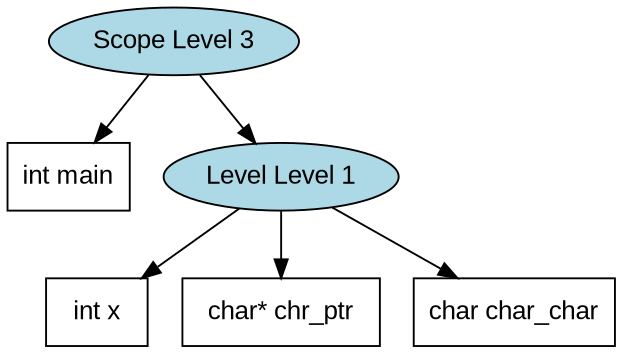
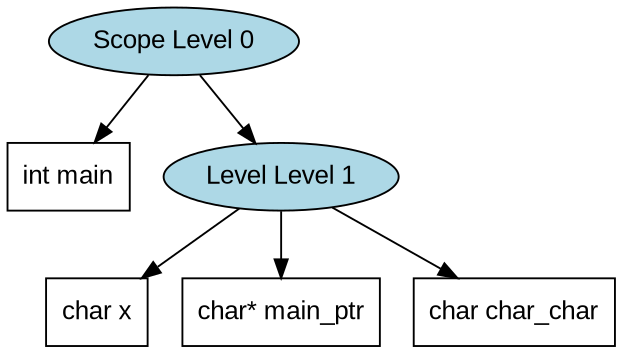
(174, 41) -> (174, 41)
(97, 312) -> (97, 312)
(281, 312) -> (281, 312)
